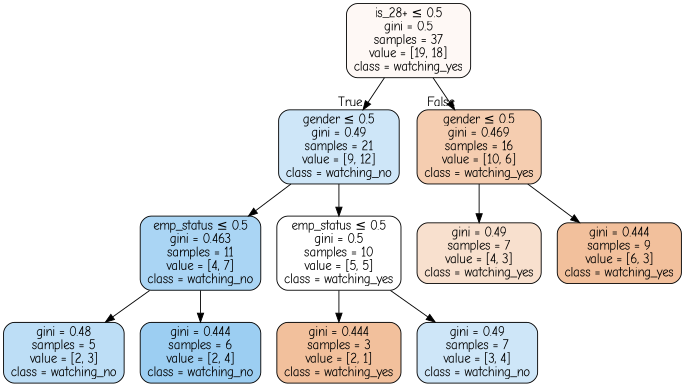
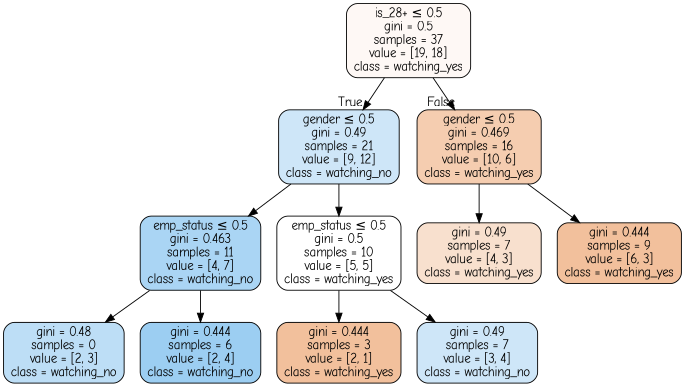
(64, 346) -> (64, 346)
